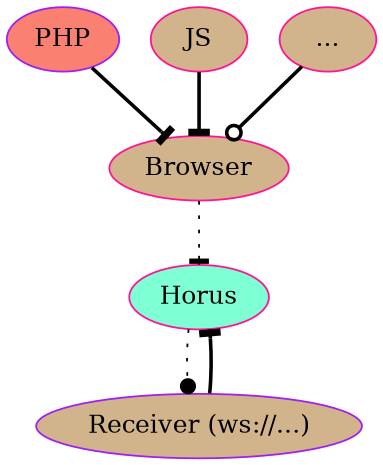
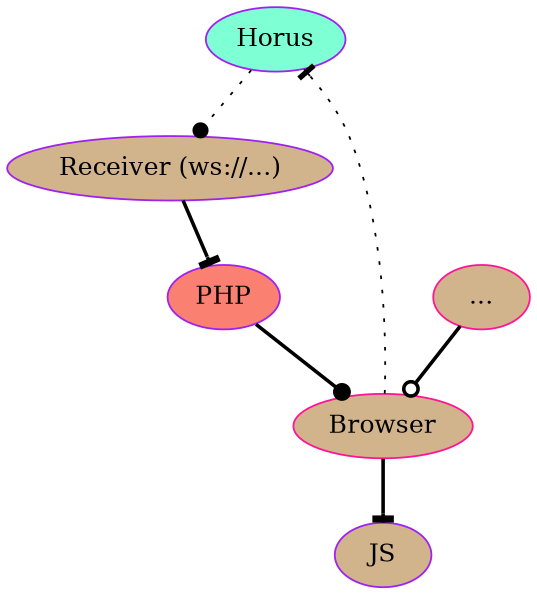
(199, 39) -> (383, 555)
(127, 100) -> (296, 356)
(199, 100) -> (383, 486)
(199, 297) -> (276, 39)
(211, 366) -> (195, 229)
